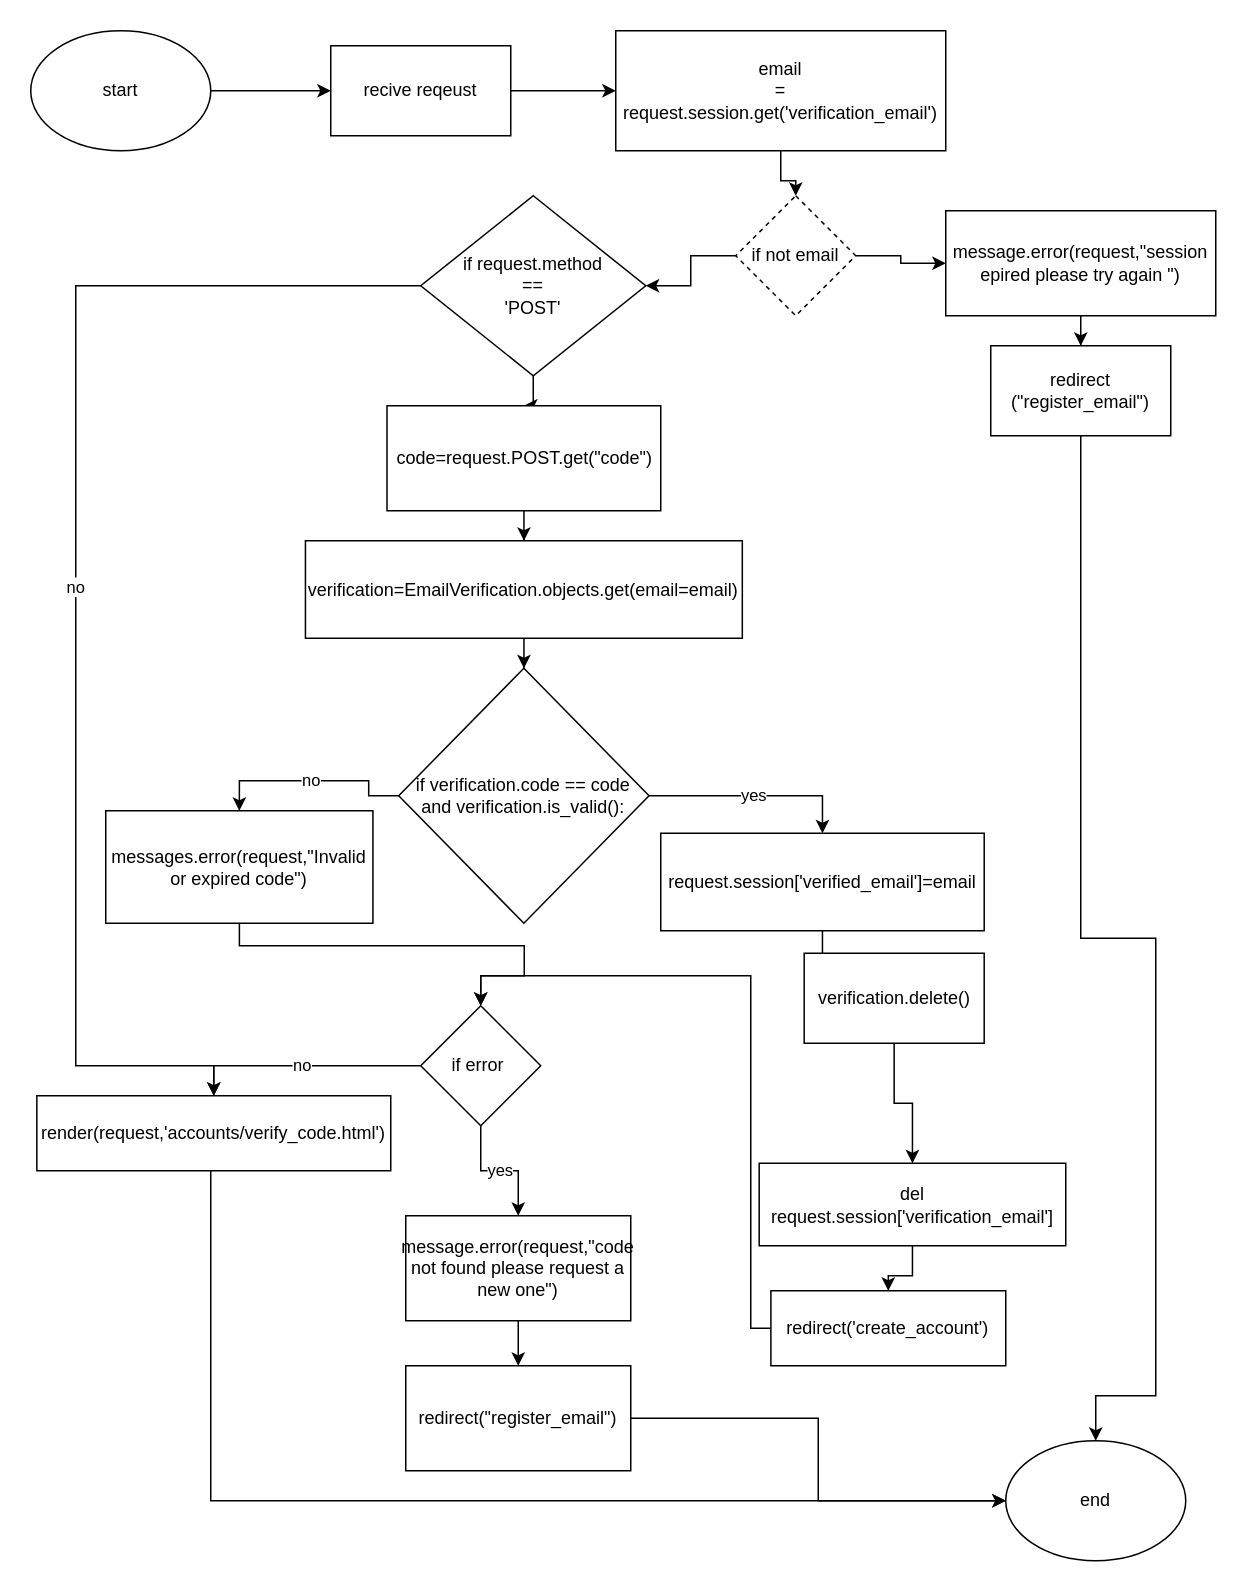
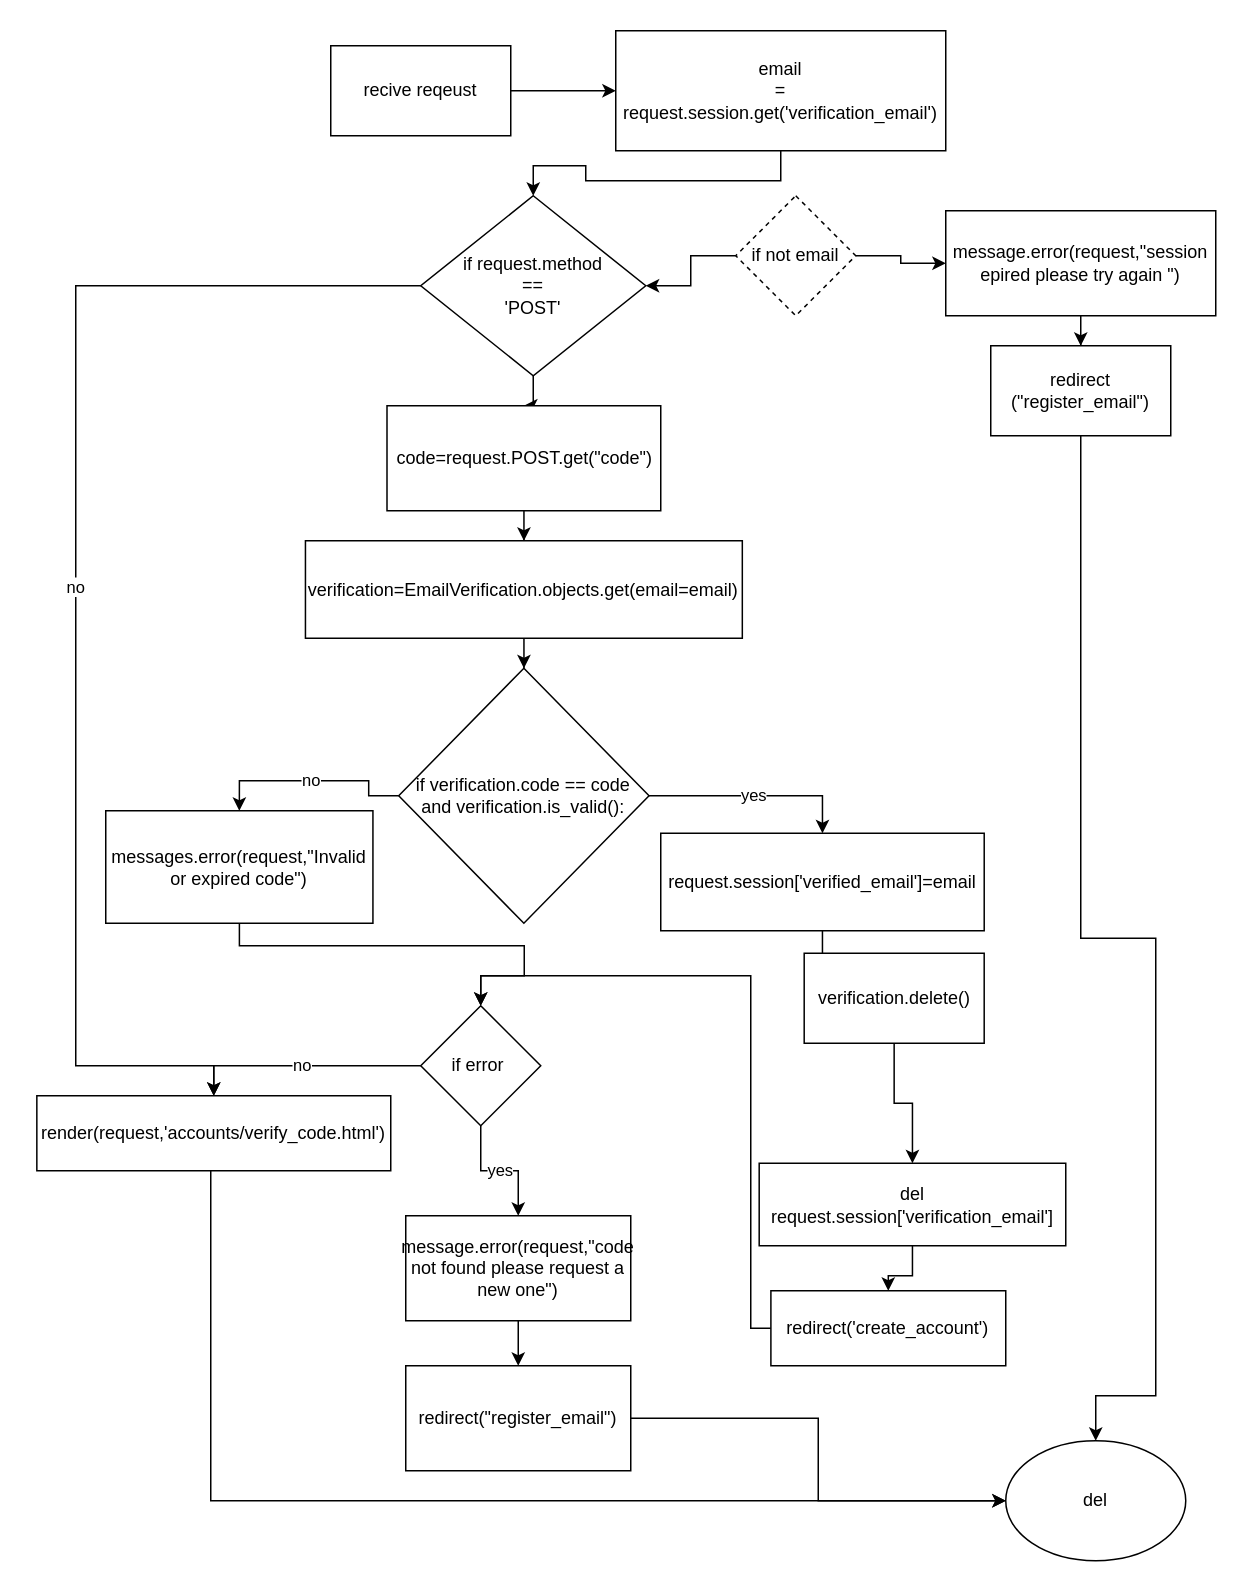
(121, 91) -> none
(266, 91) -> none
(789, 181) -> (642, 181)
(1096, 1501) -> (1096, 1501)
